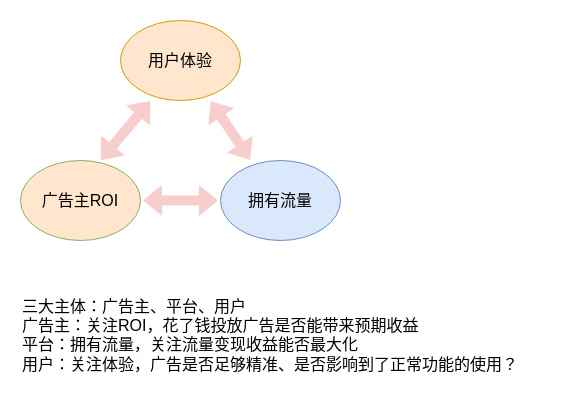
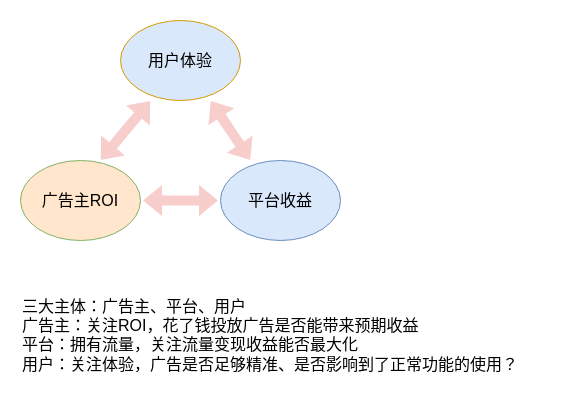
(181, 61) -> (181, 61)
(281, 201) -> (281, 201)
